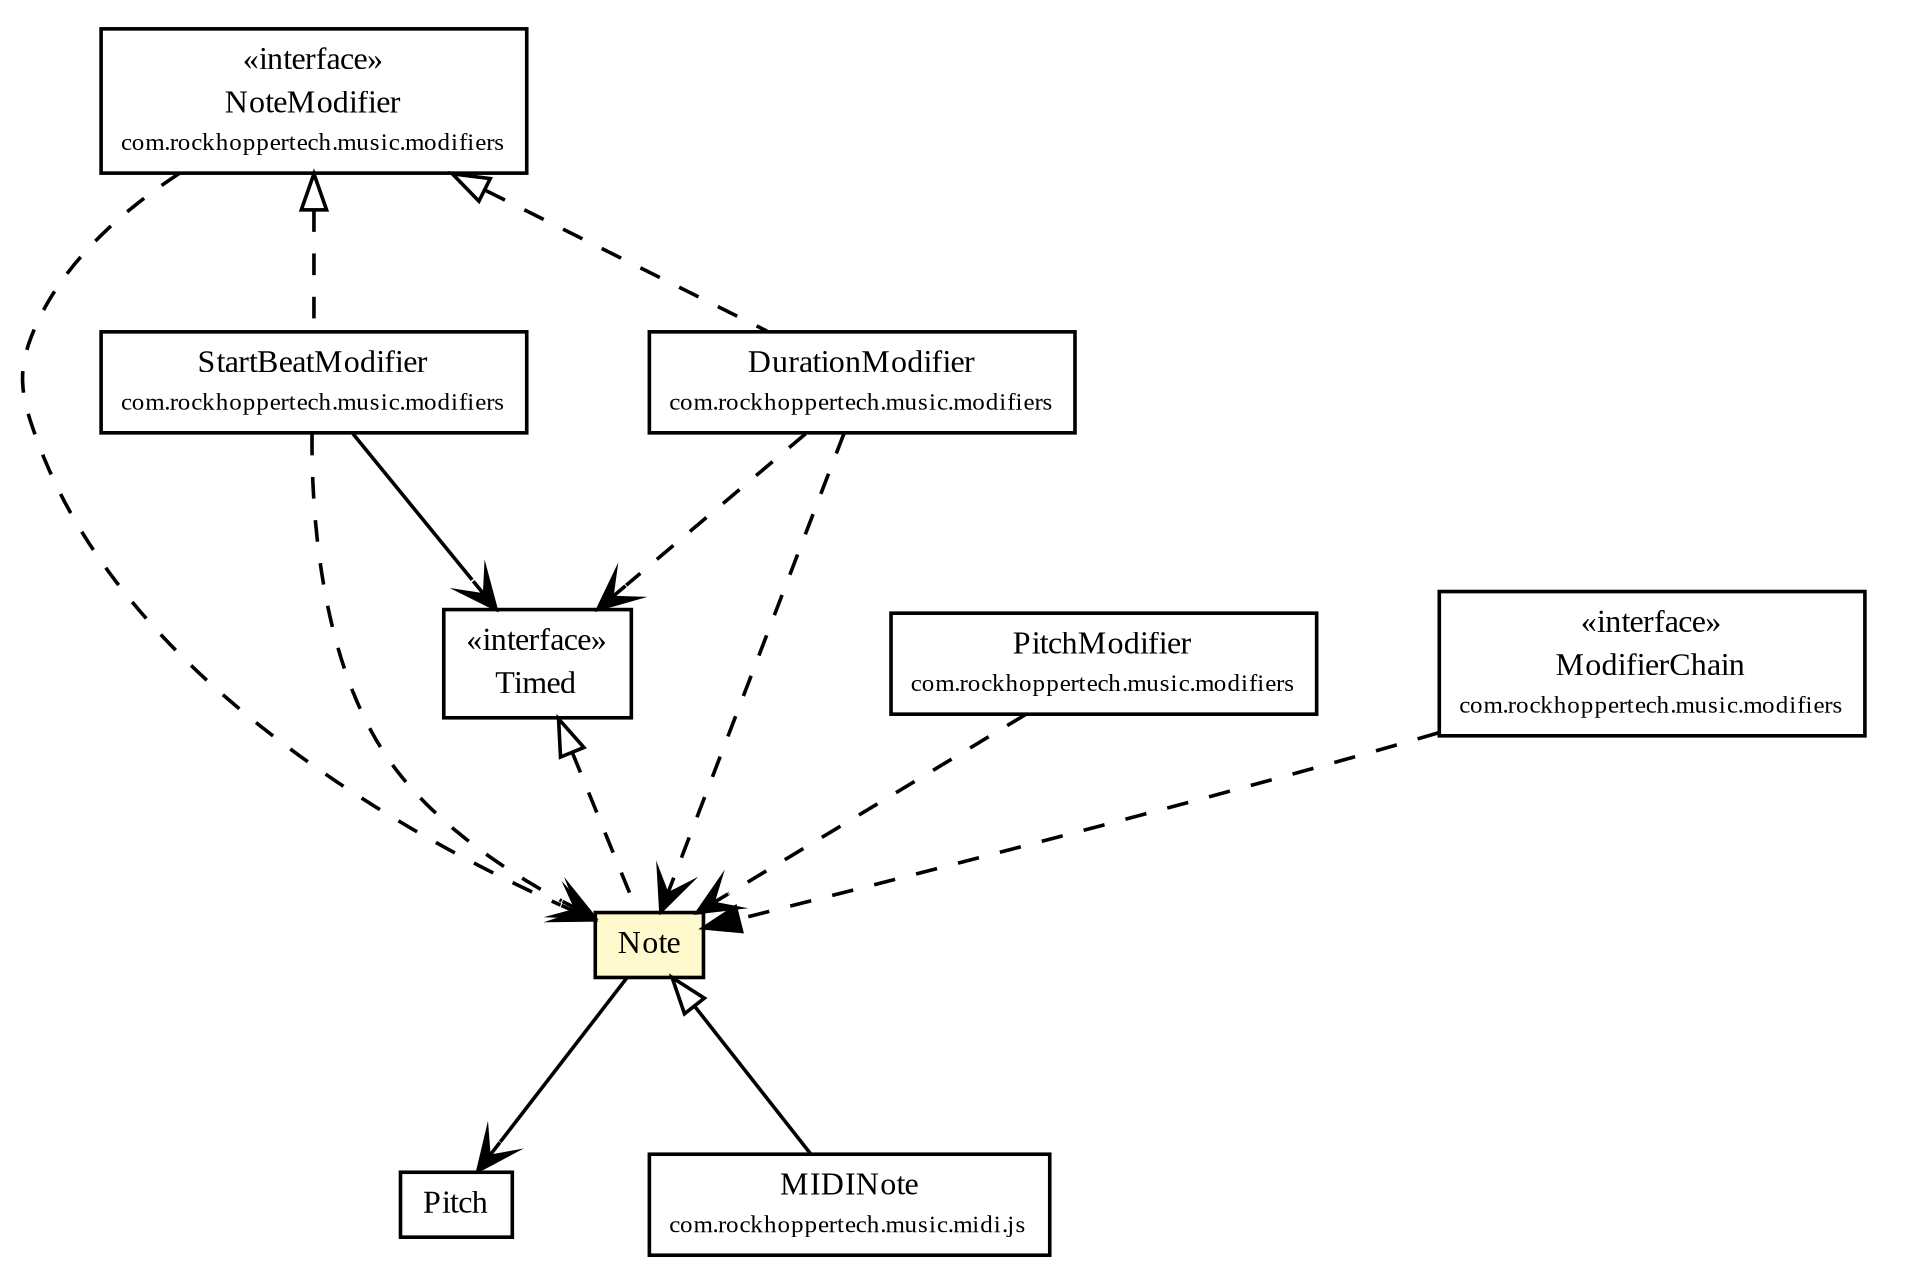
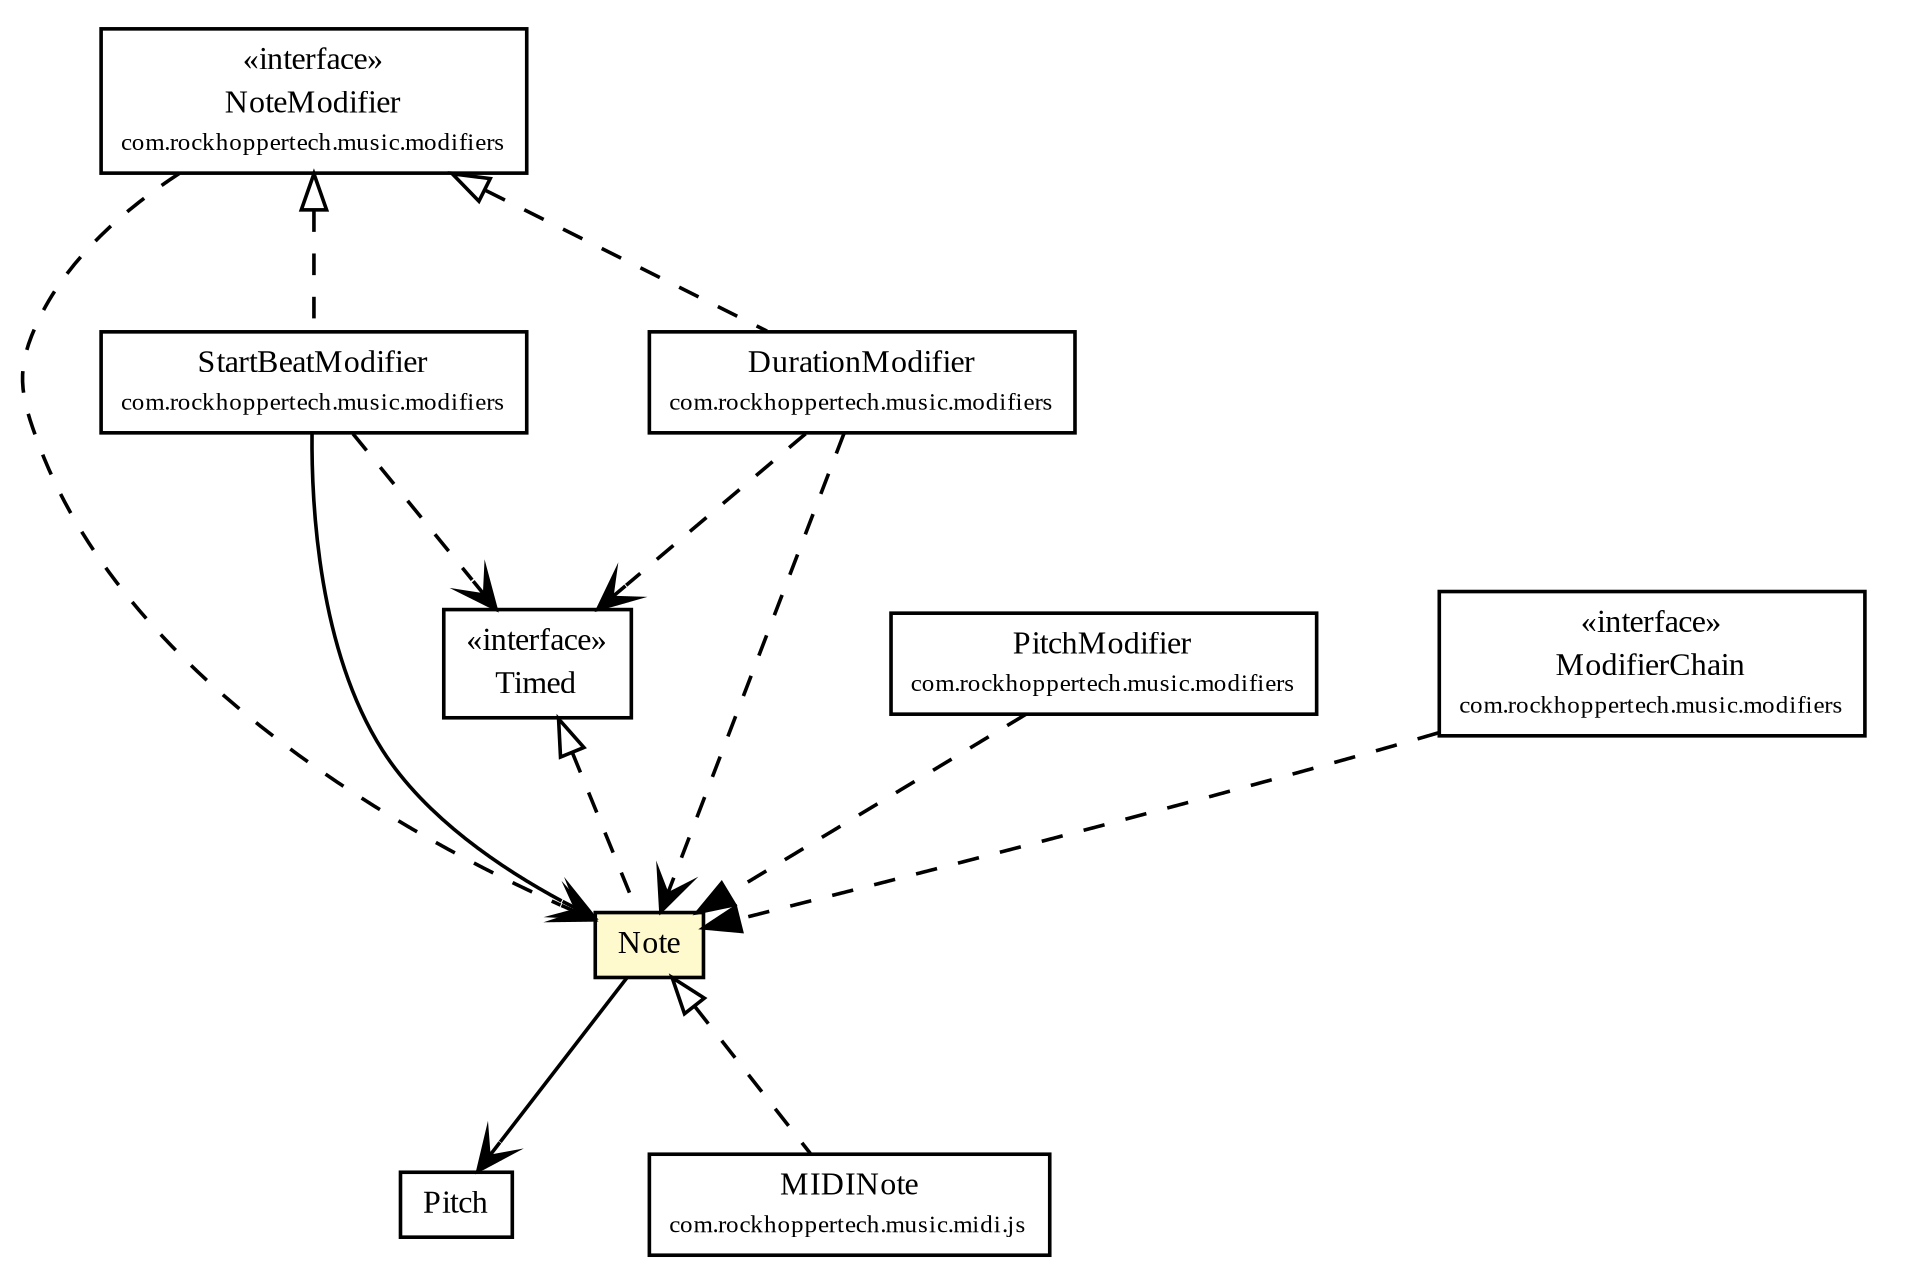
(413, 507) -> (413, 507)
(361, 710) -> (361, 710)
(877, 804) -> (877, 804)
(753, 1080) -> (753, 1080)
